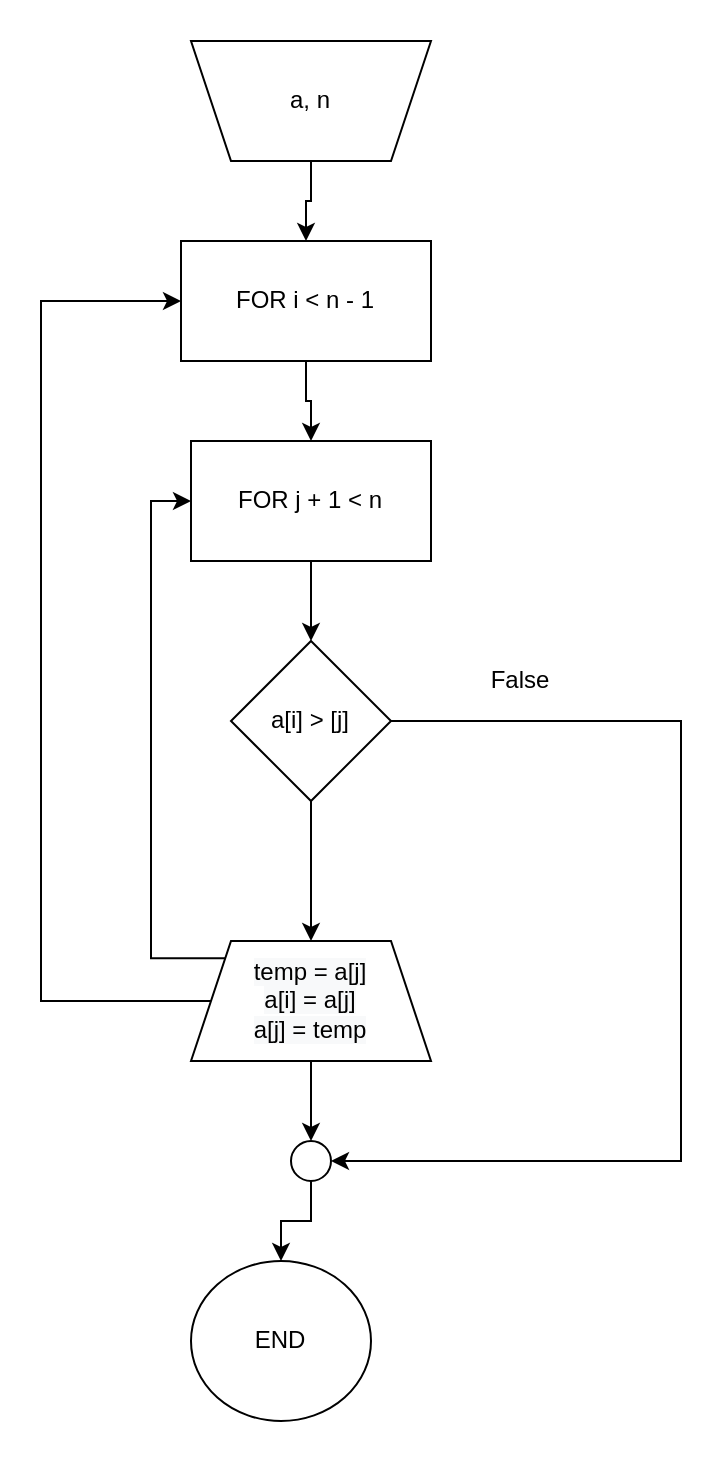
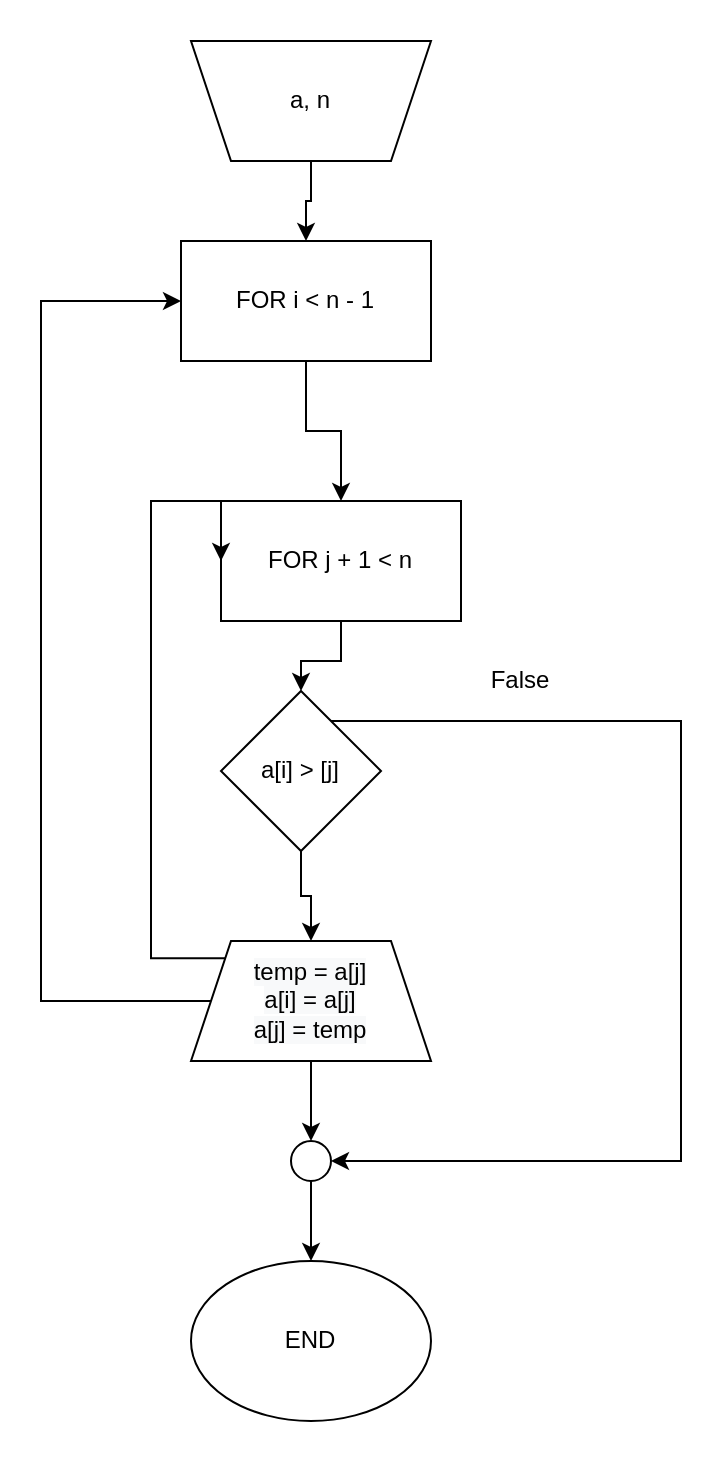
(311, 501) -> (341, 561)
(311, 721) -> (301, 771)
(281, 1341) -> (311, 1341)
